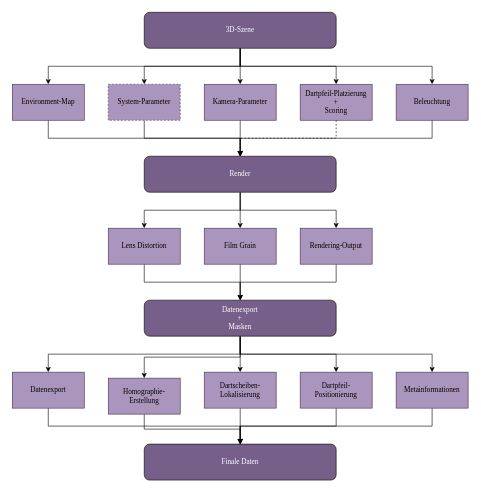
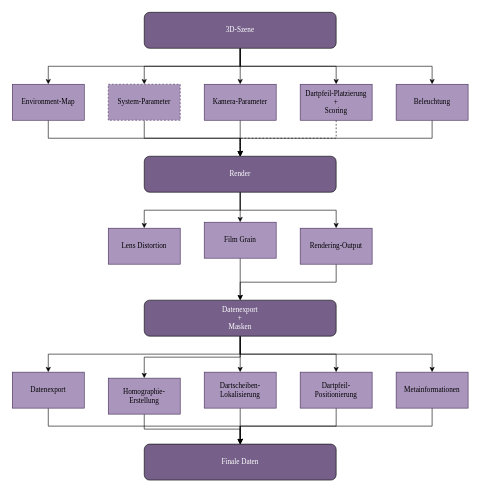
(240, 246) -> (240, 240)
(182, 282) -> none
